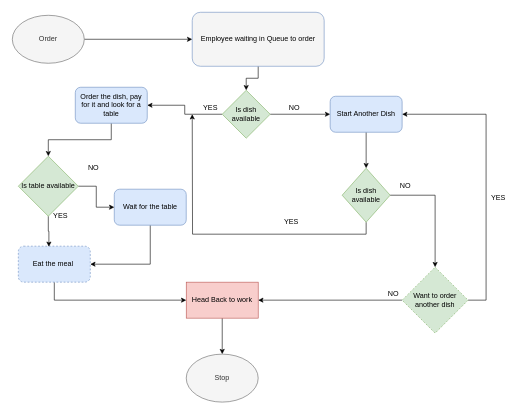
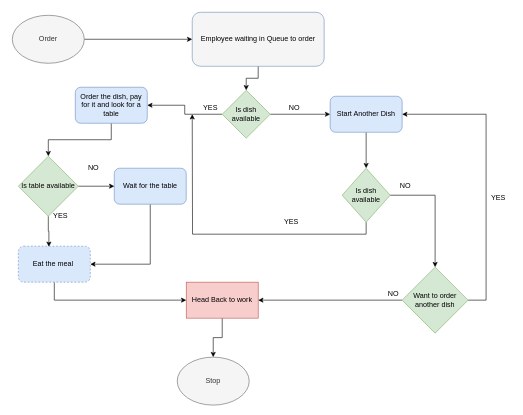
(150, 207) -> (150, 186)
(435, 300) -> (435, 300)
(222, 378) -> (213, 381)
